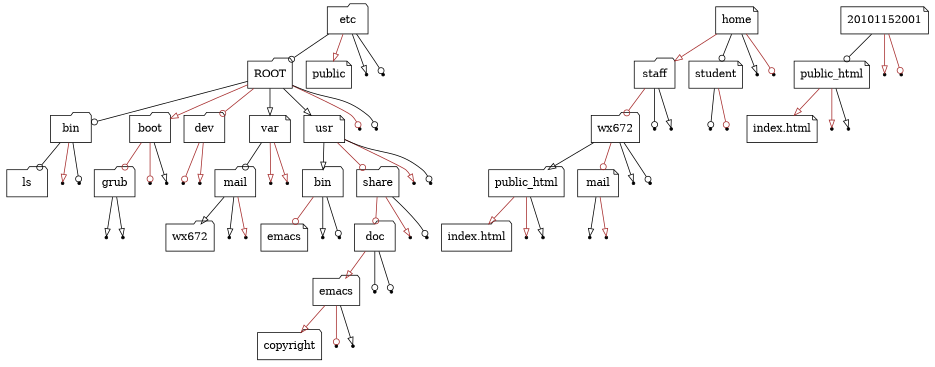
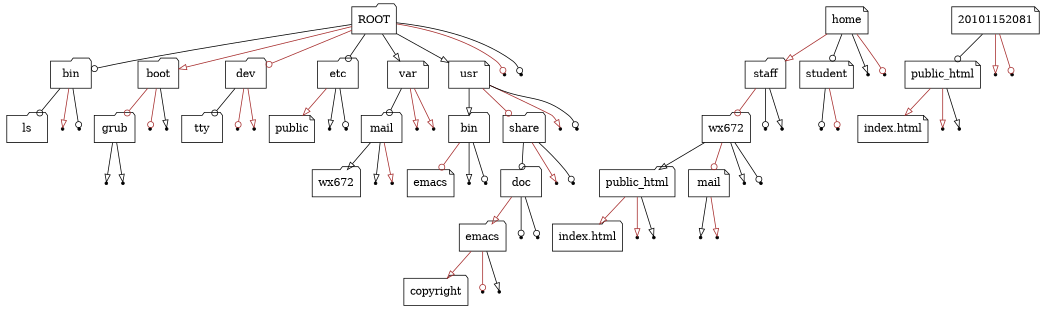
(885, 20) -> (996, 20)
(312, 46) -> (358, 45)
none -> (202, 129)
(376, 207) -> (523, 153)
